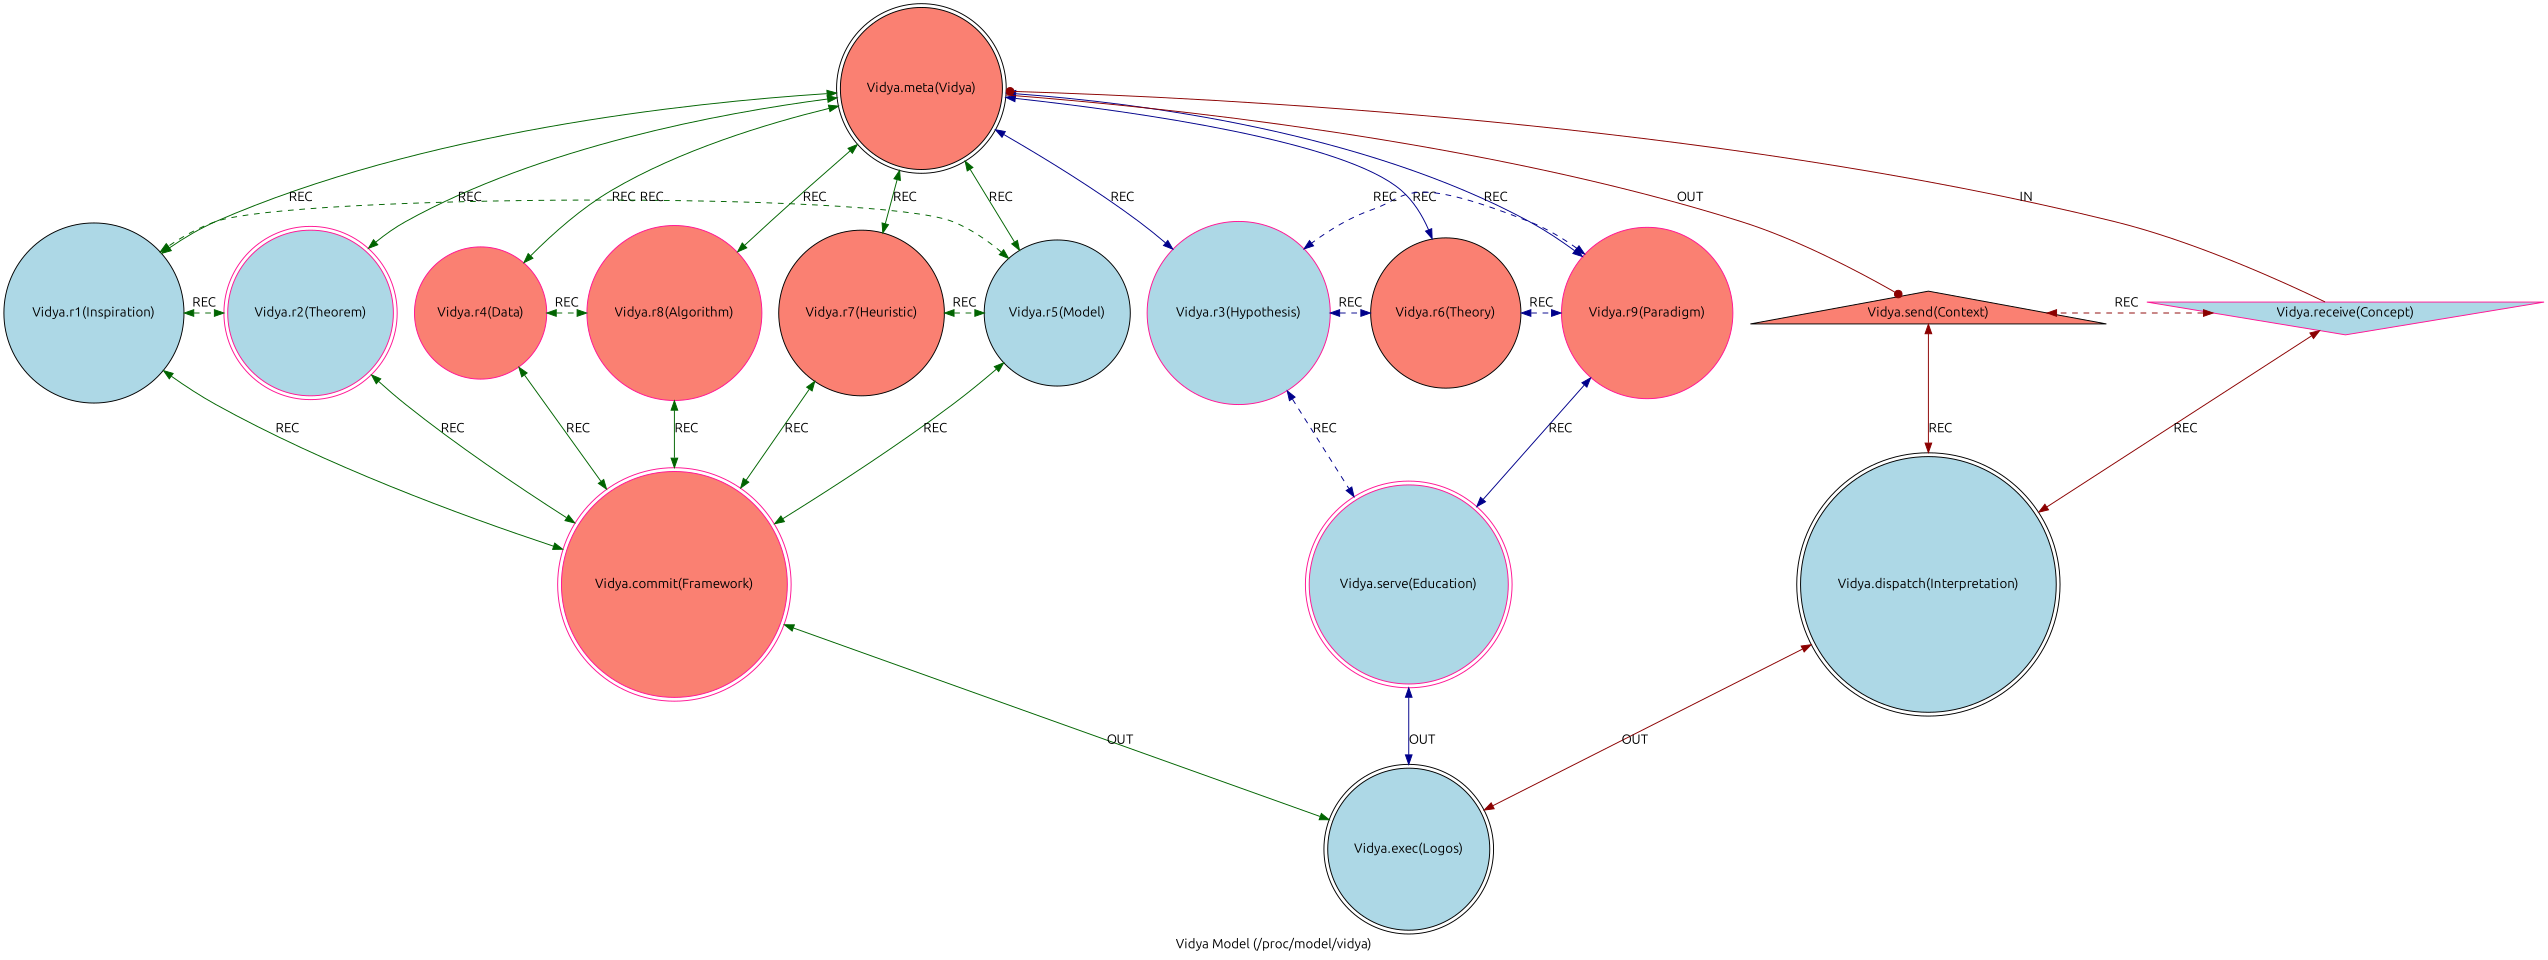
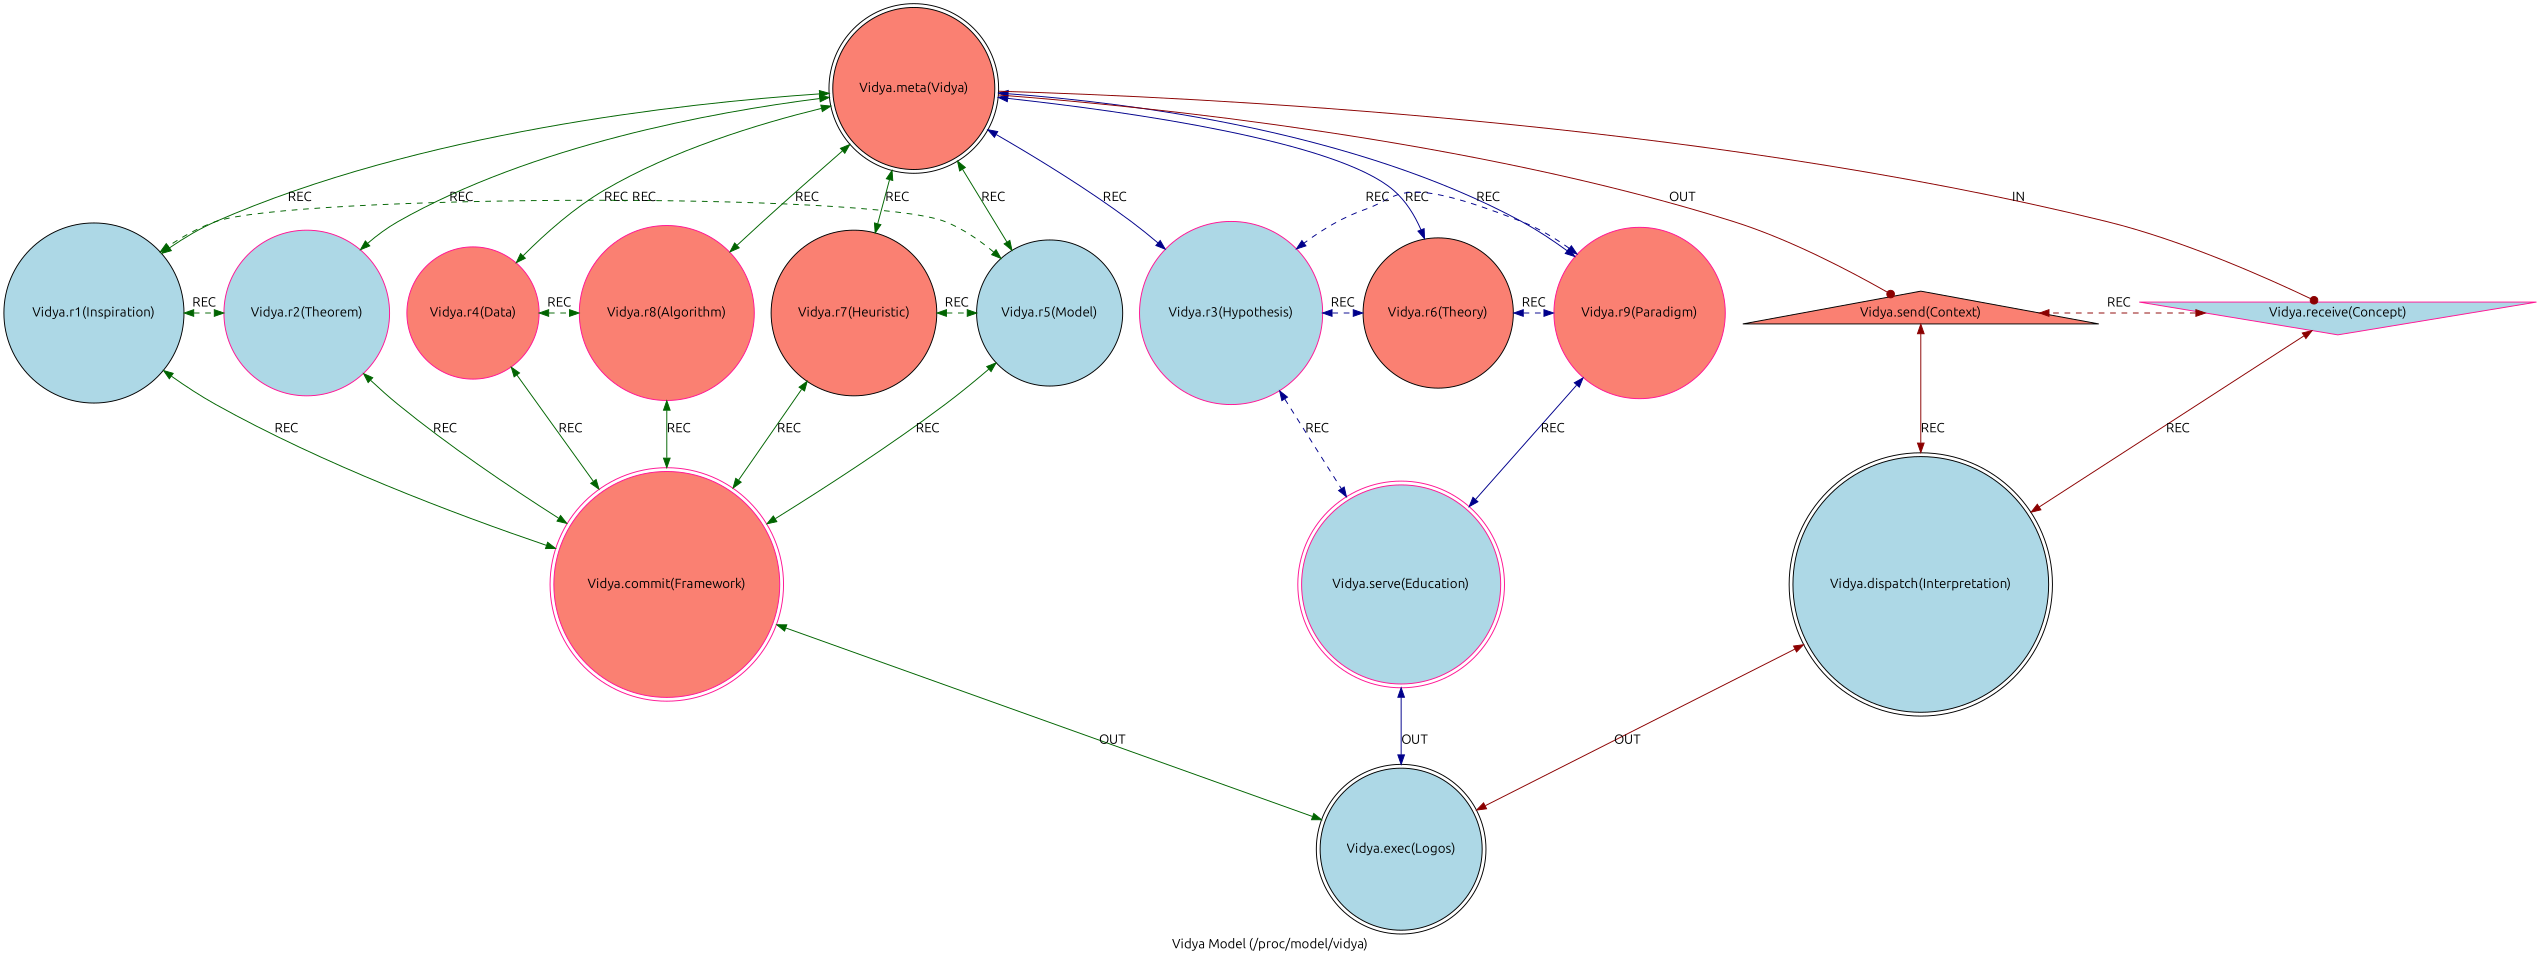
(1680, 143) -> (1664, 142)
(311, 313) -> (307, 313)
